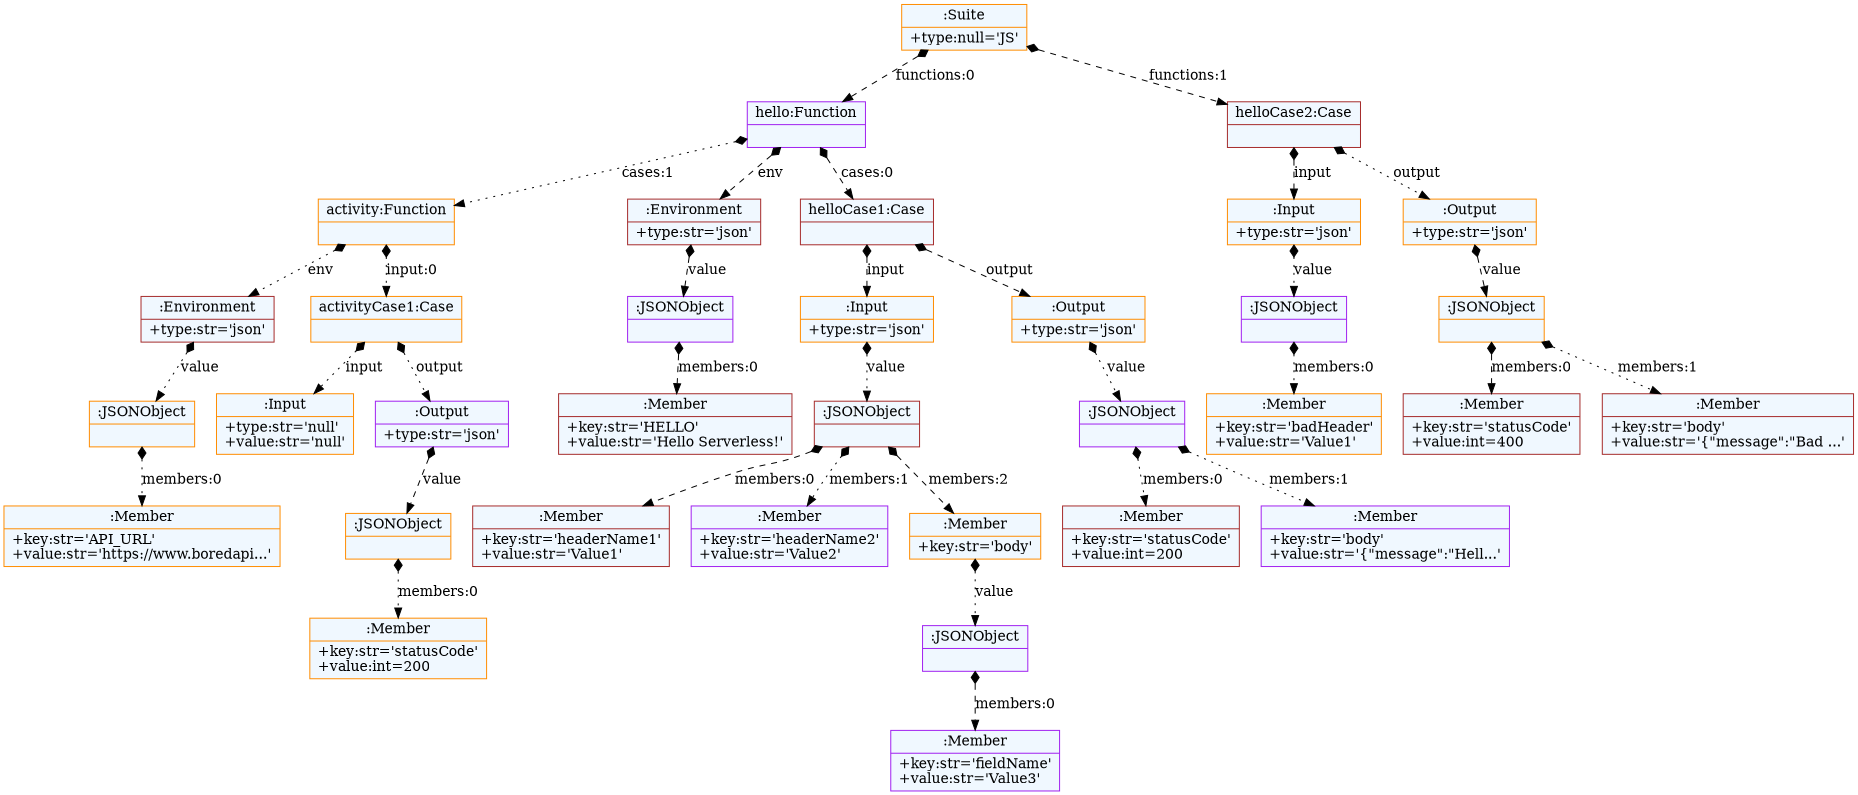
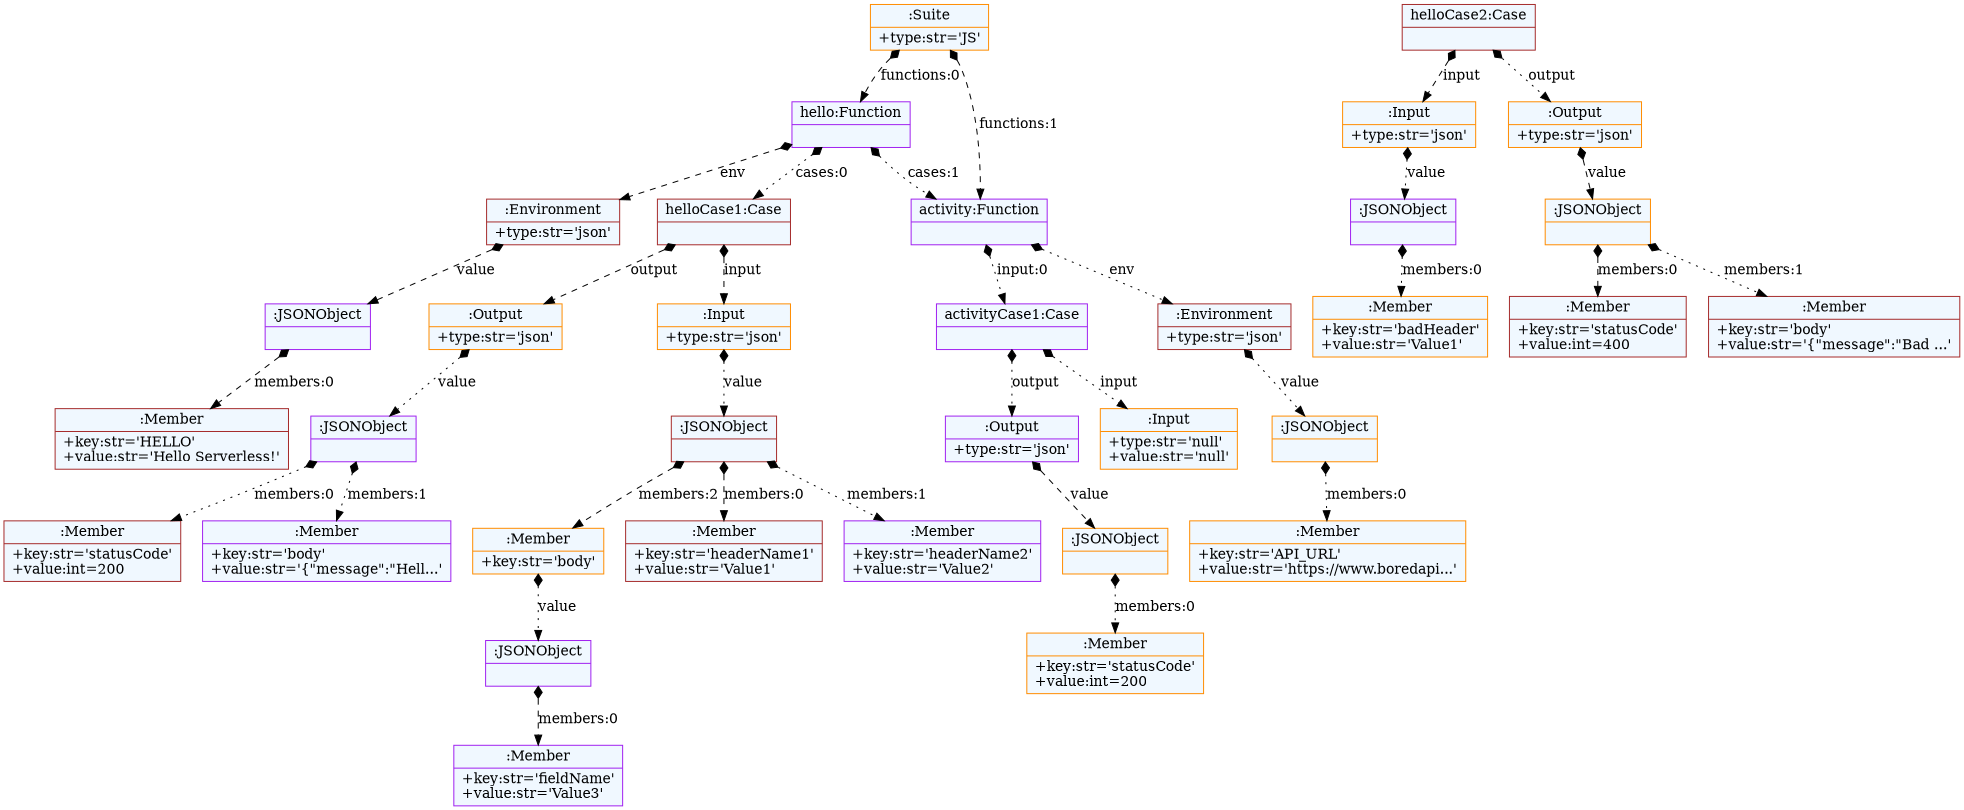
(964, 38) -> (930, 38)
(1128, 76) -> (976, 123)
(837, 174) -> (787, 174)
(386, 222) -> (979, 222)
(386, 319) -> (1012, 327)
